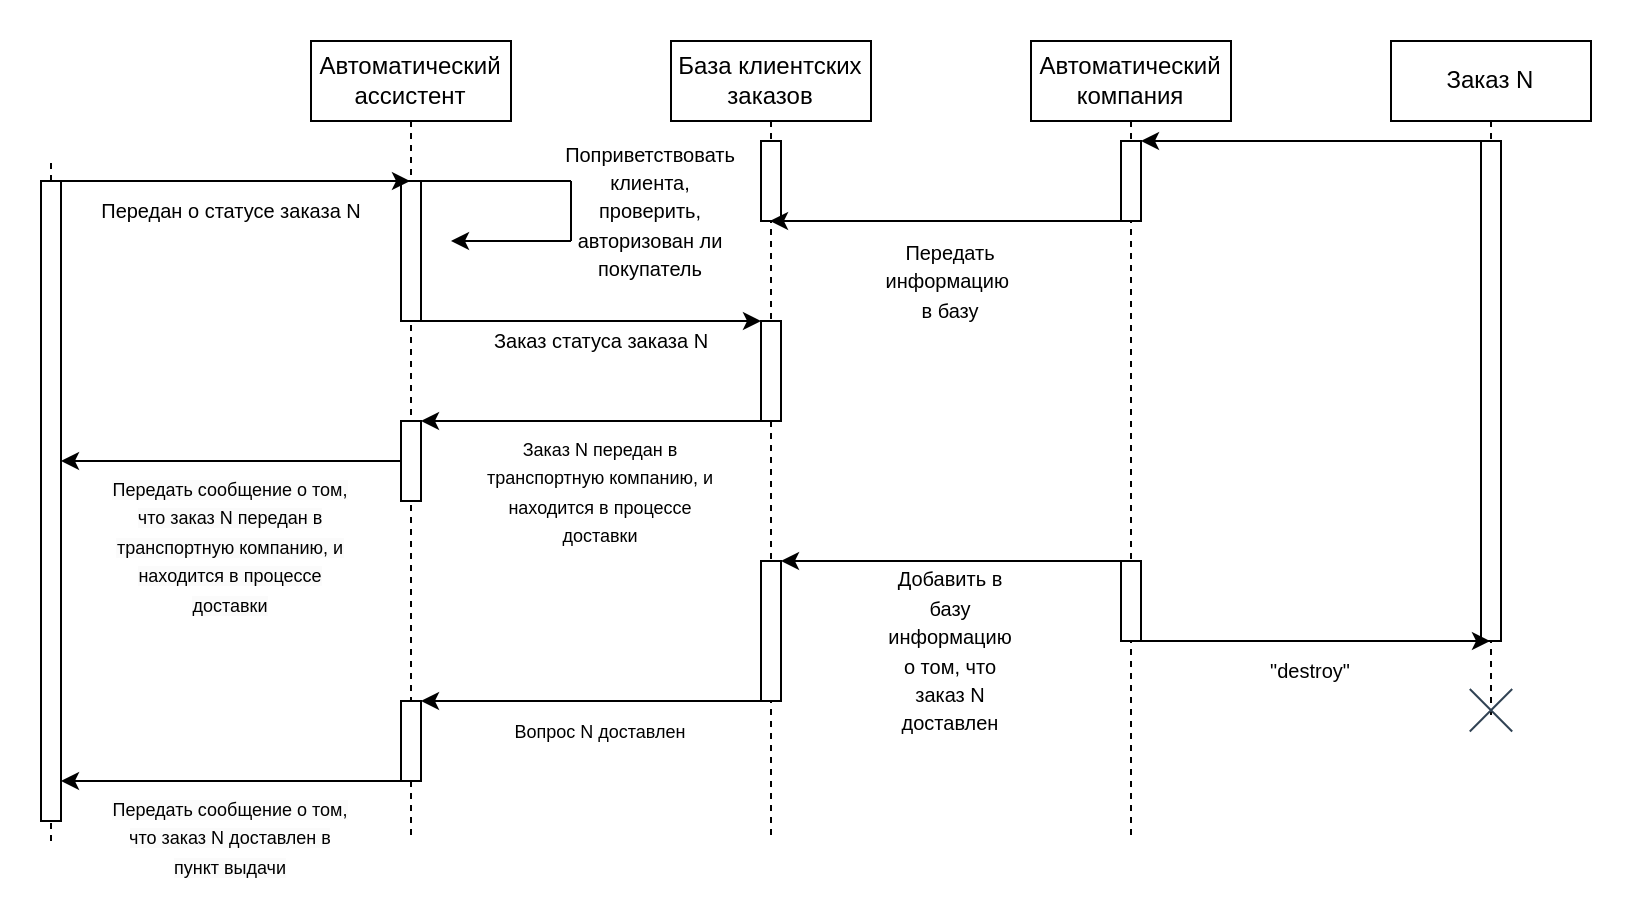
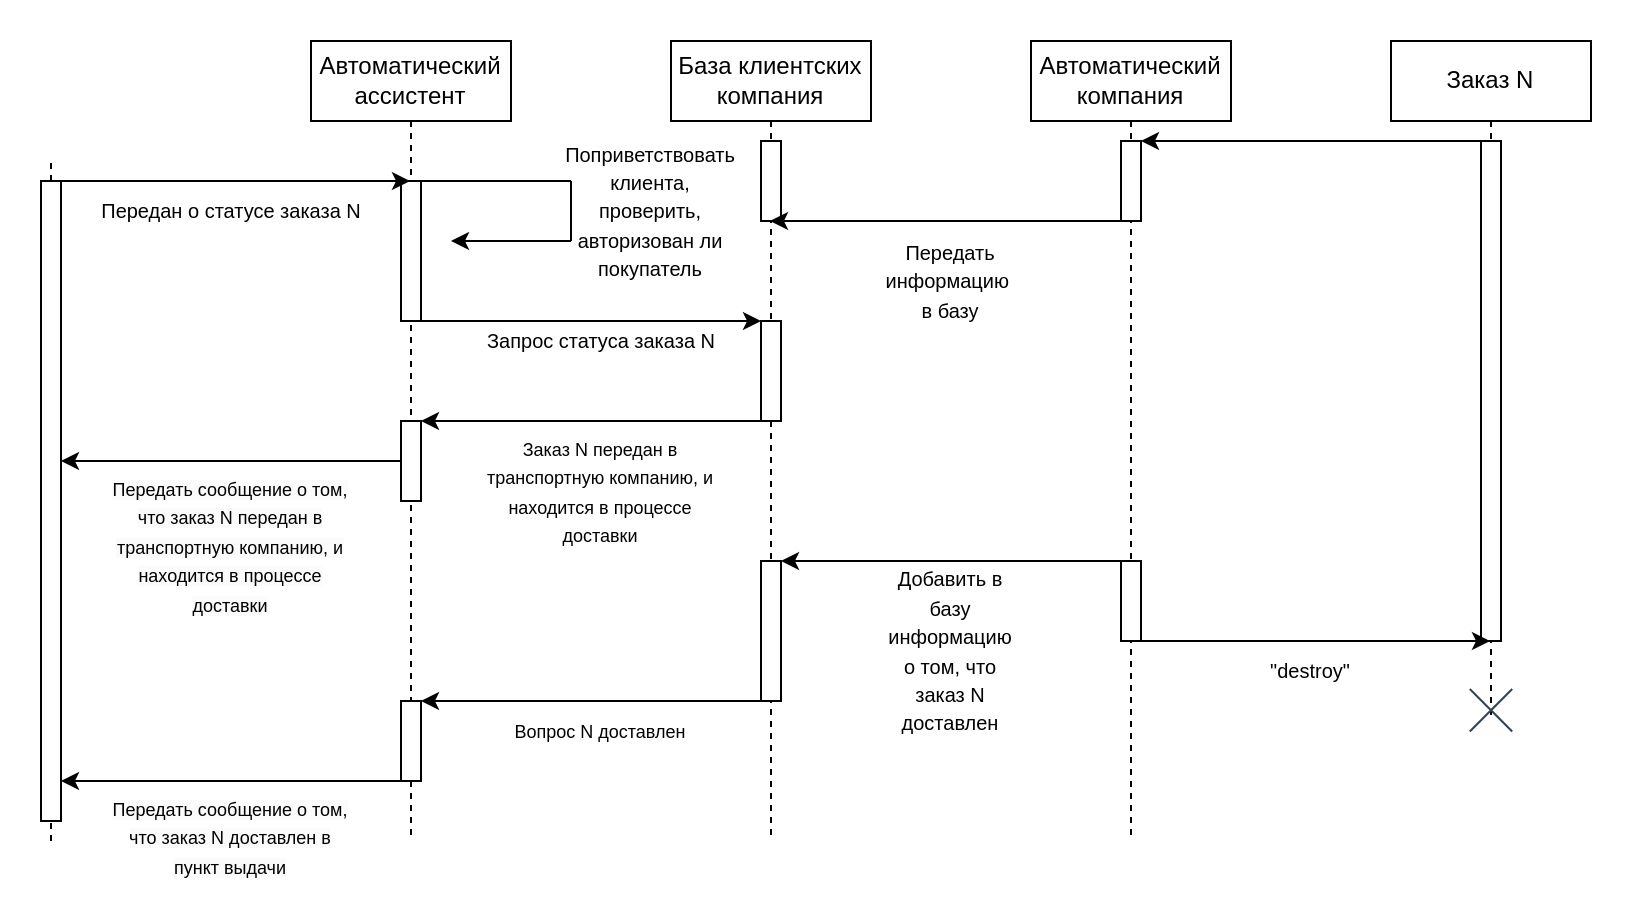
(771, 81) -> (771, 81)
(602, 341) -> (602, 341)
